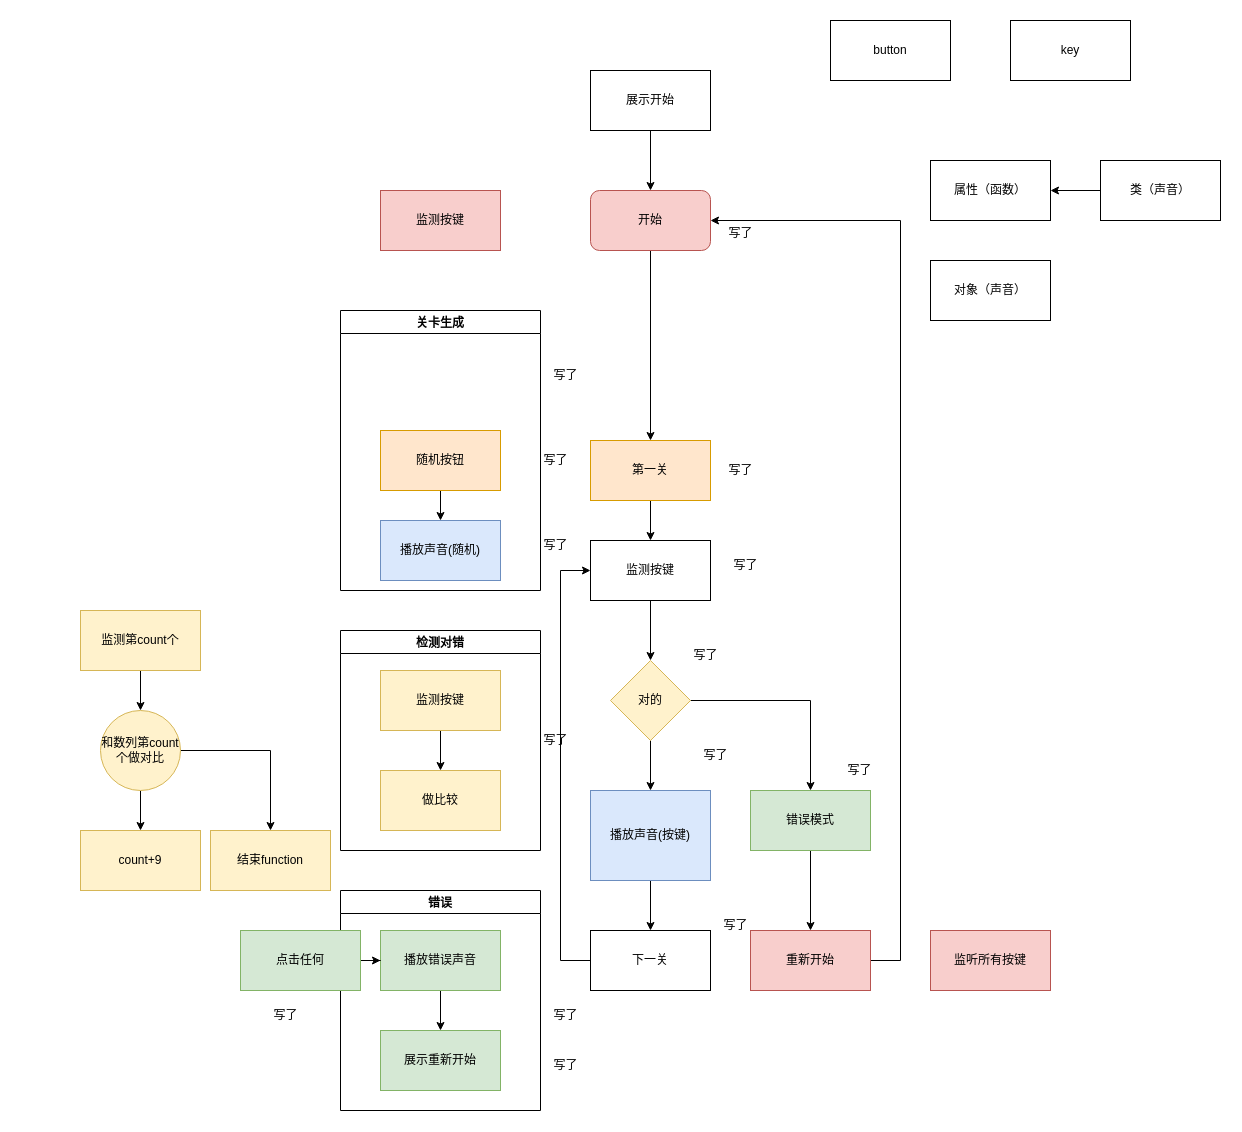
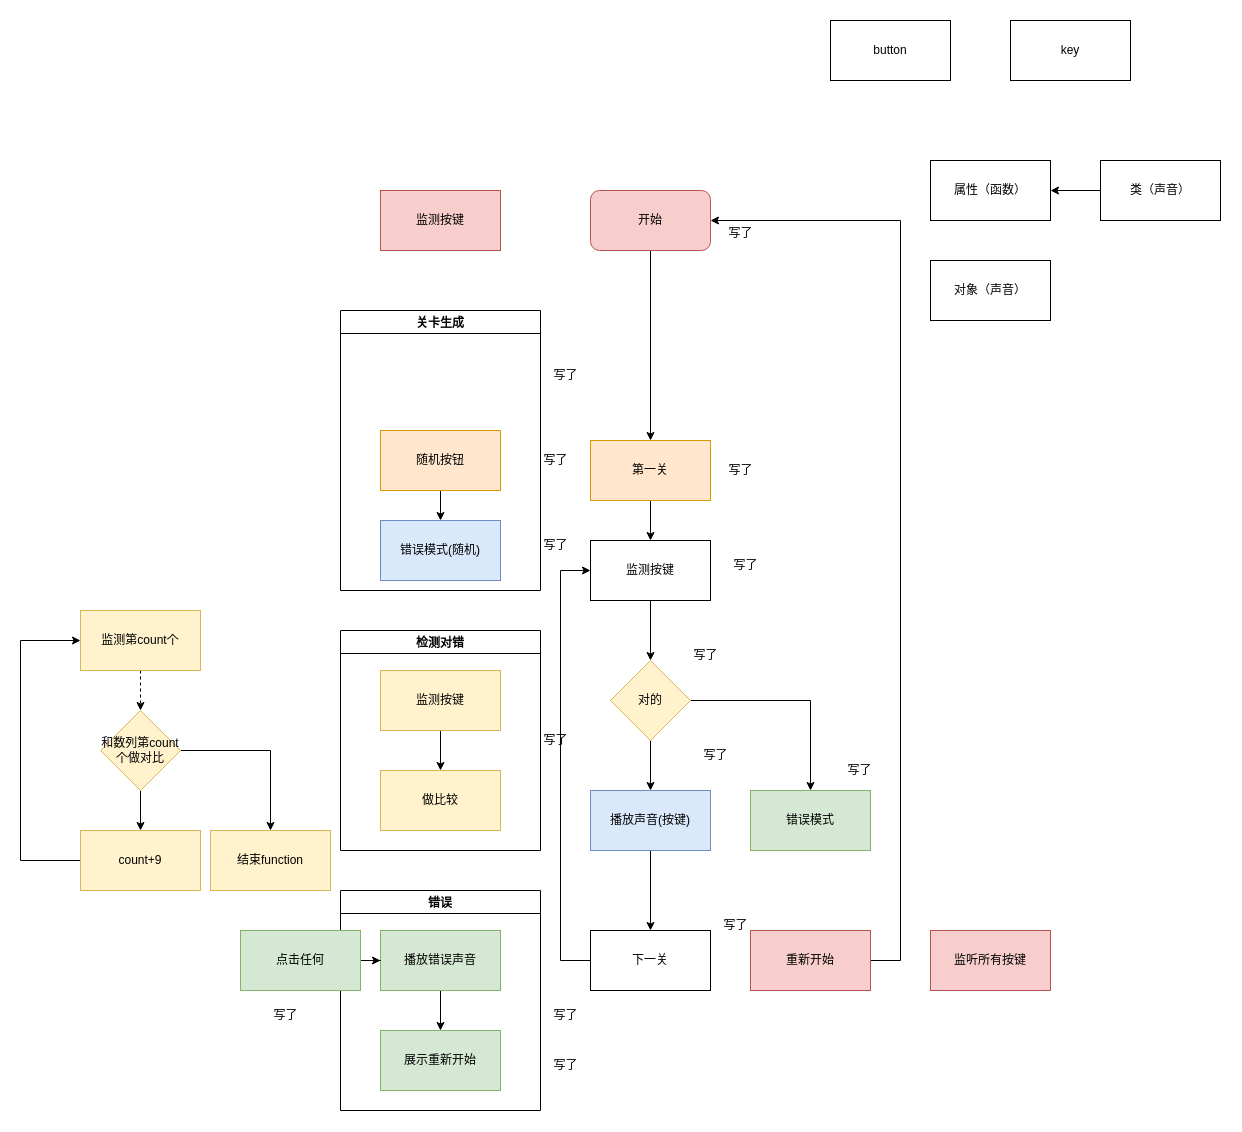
(651, 101) -> none
(651, 157) -> none
(441, 551) -> (441, 551)
(141, 687) -> (141, 687)
(141, 751) -> (141, 751)
none -> (21, 755)
(651, 836) -> (651, 821)
(811, 887) -> none
